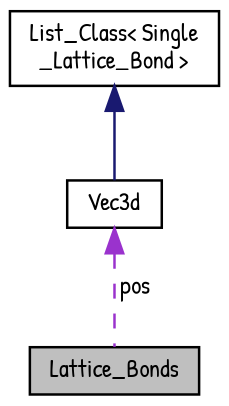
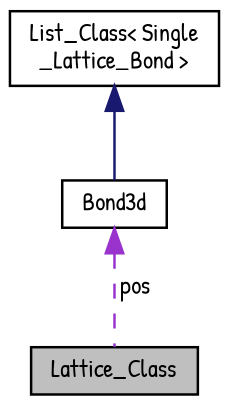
(114, 204) -> (114, 204)
(114, 371) -> (114, 371)
